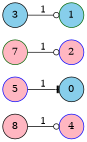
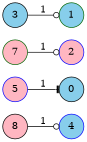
(72, 126) -> (72, 126)
